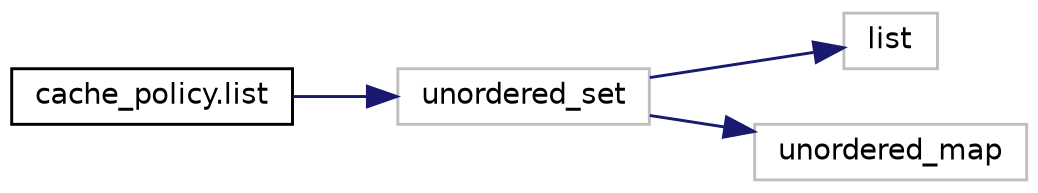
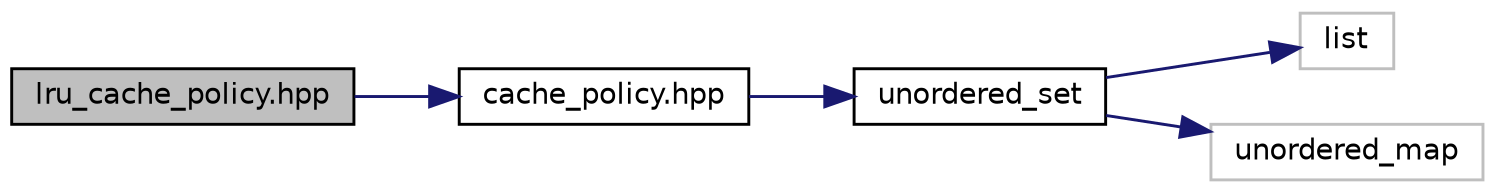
(152, 97) -> (604, 97)
none -> (183, 97)
(524, 97) -> (980, 97)
